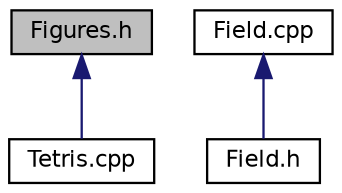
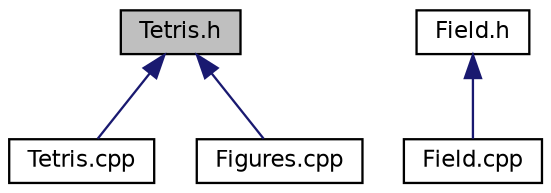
(82, 32) -> (181, 32)
(264, 109) -> (473, 109)
none -> (280, 161)
